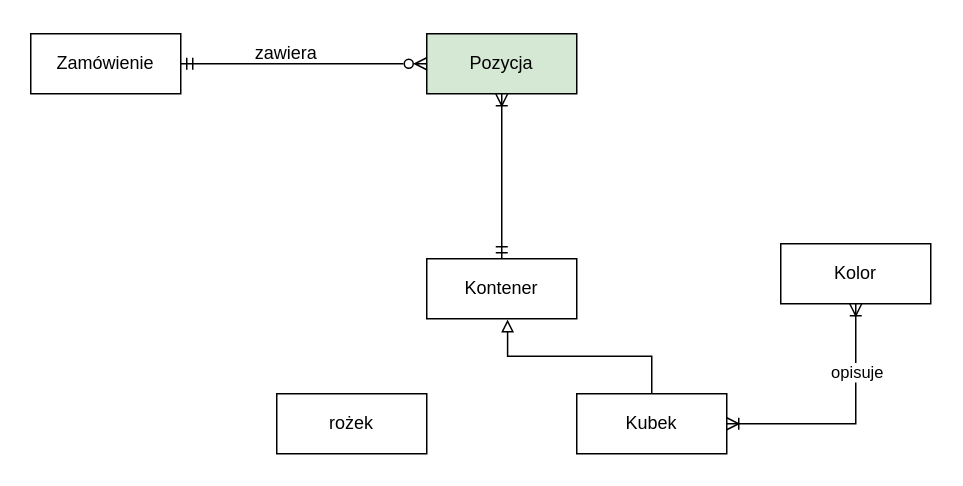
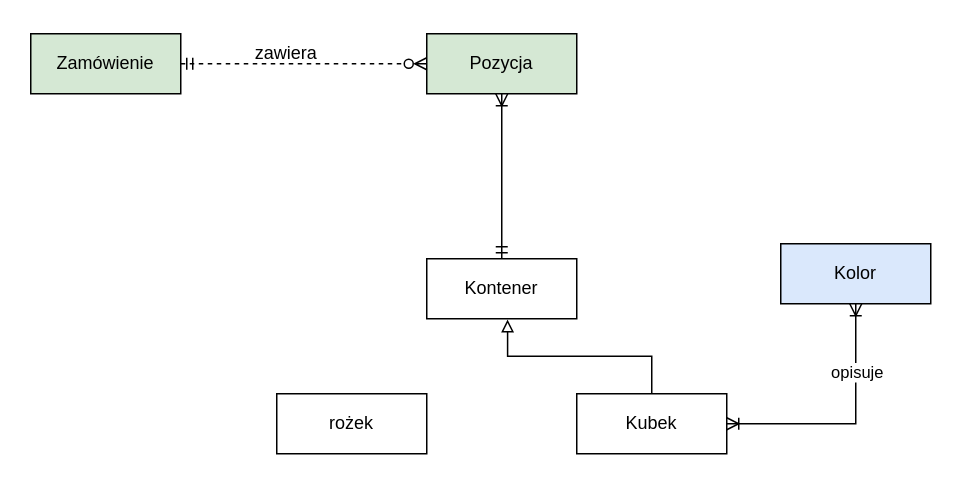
(106, 64) -> (106, 64)
(293, 64) -> (293, 64)
(856, 274) -> (856, 274)
